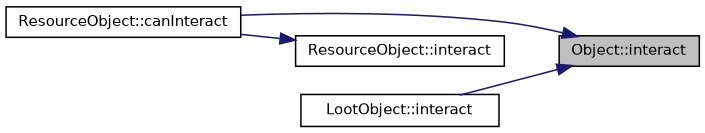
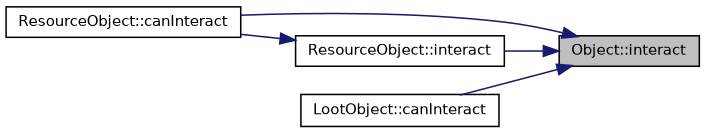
none -> (524, 51)
(400, 110) -> (400, 110)
